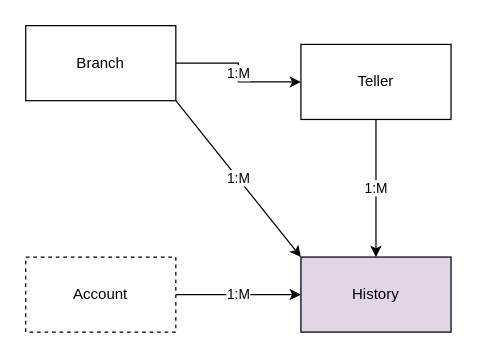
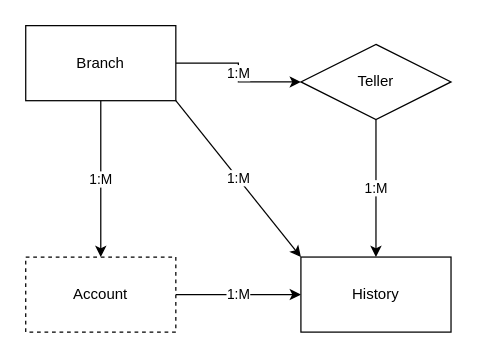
(376, 82) -> (376, 82)
none -> (101, 175)
(376, 294) -> (376, 294)
